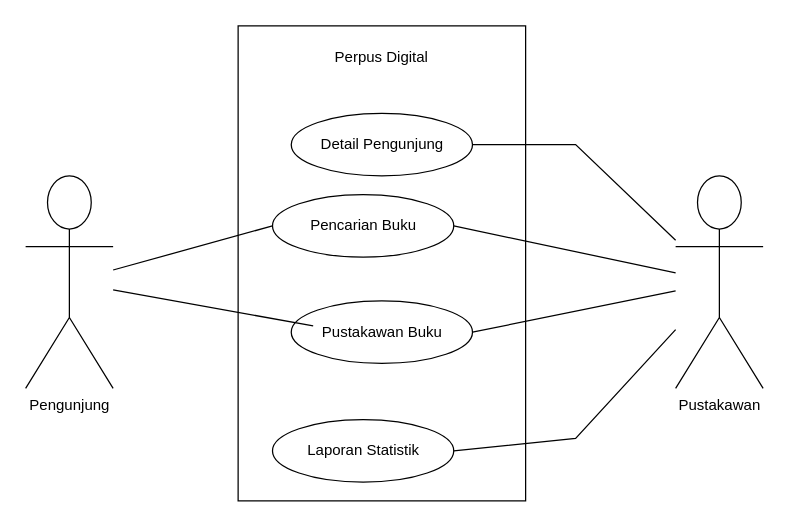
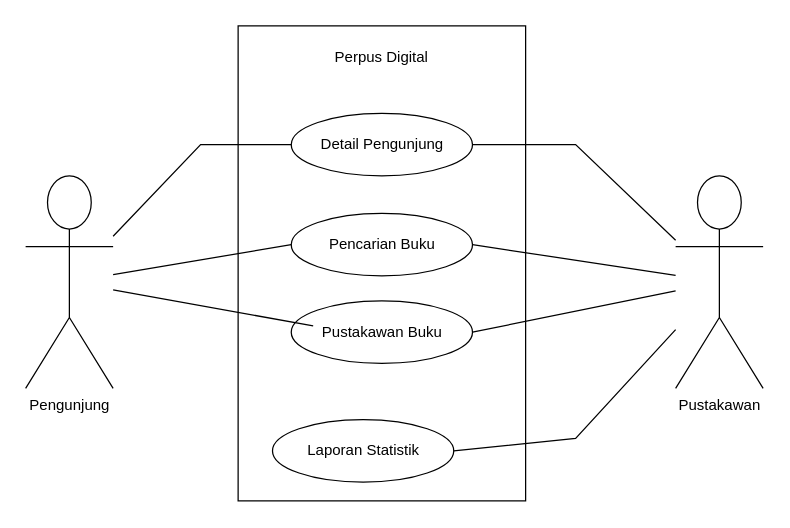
none -> (188, 157)
(363, 226) -> (382, 244)
